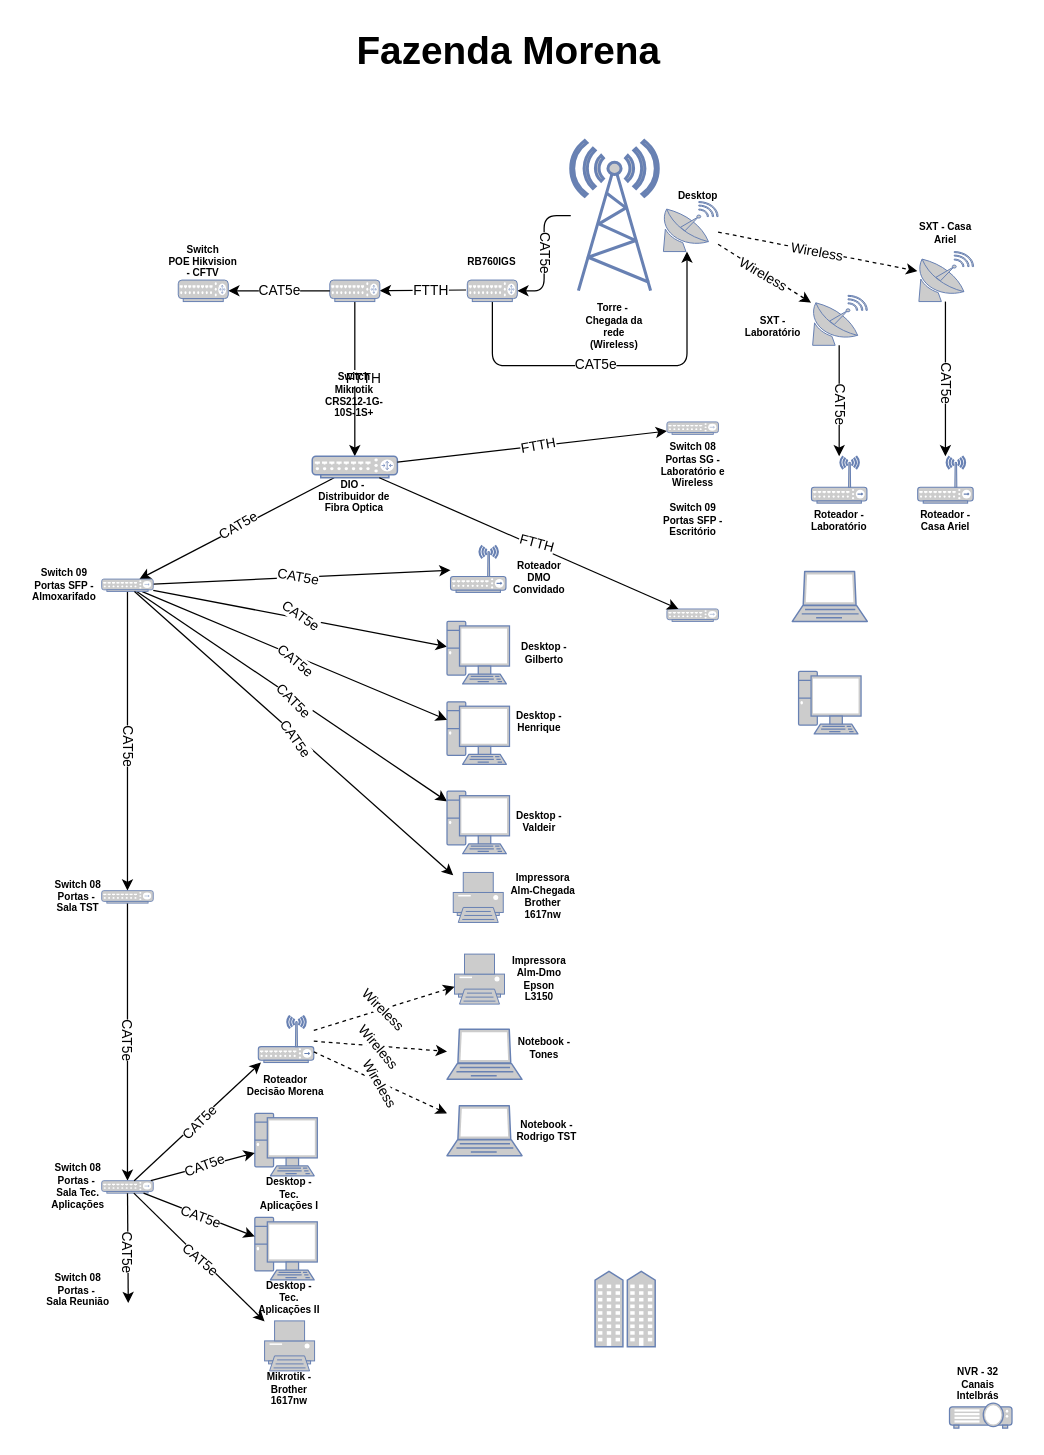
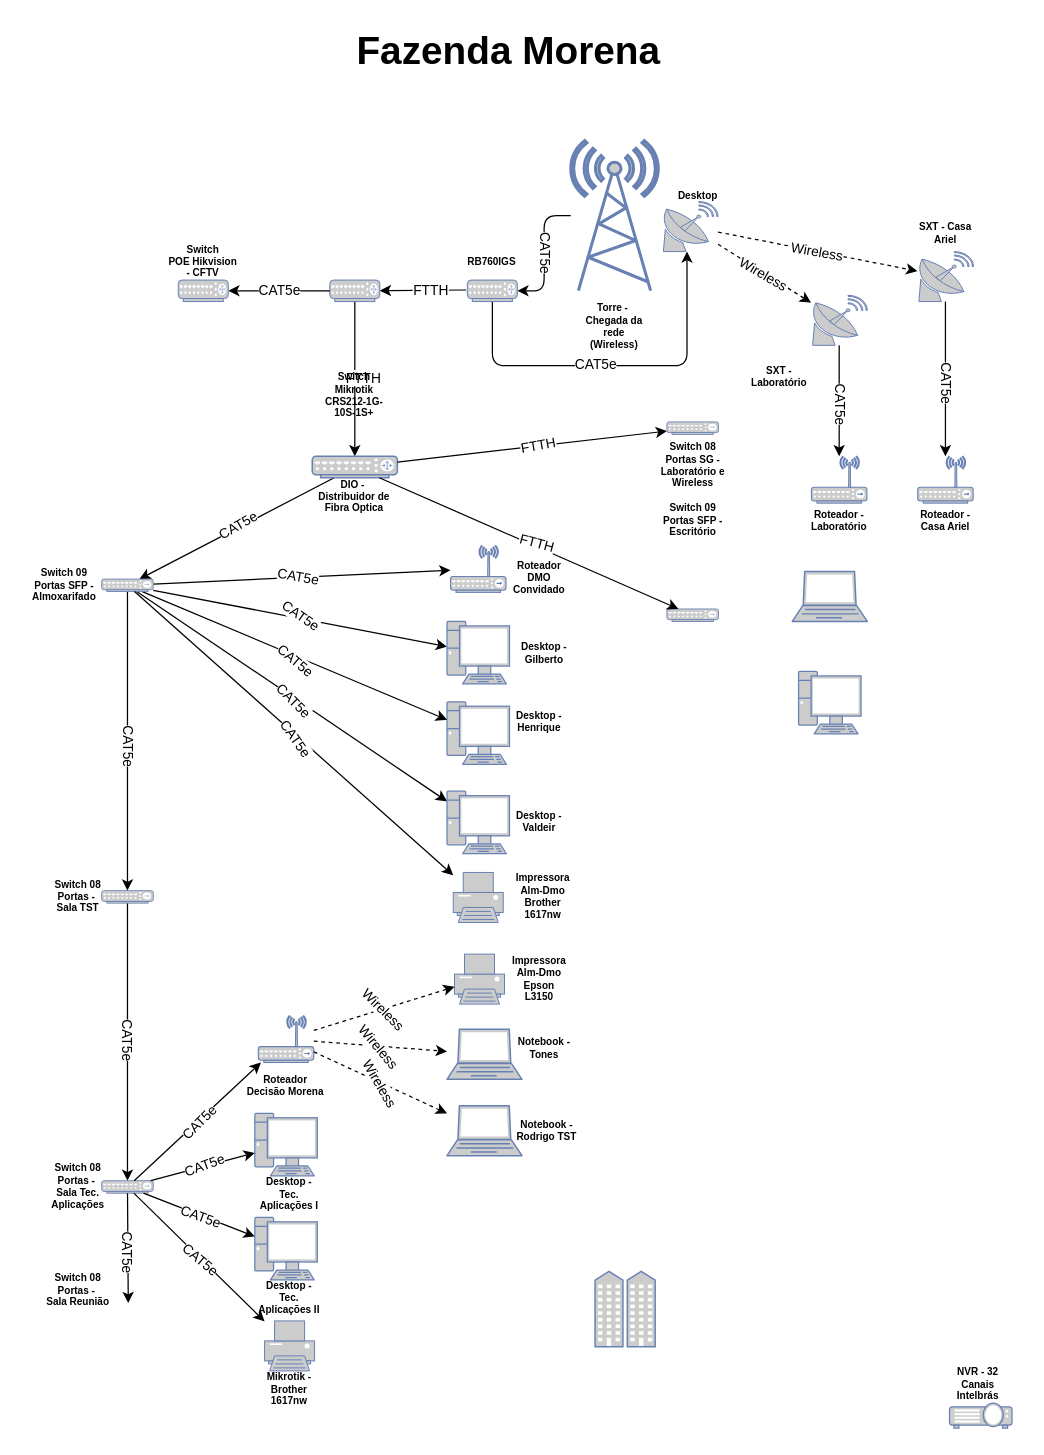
(773, 327) -> (780, 377)
(543, 897) -> (543, 897)
